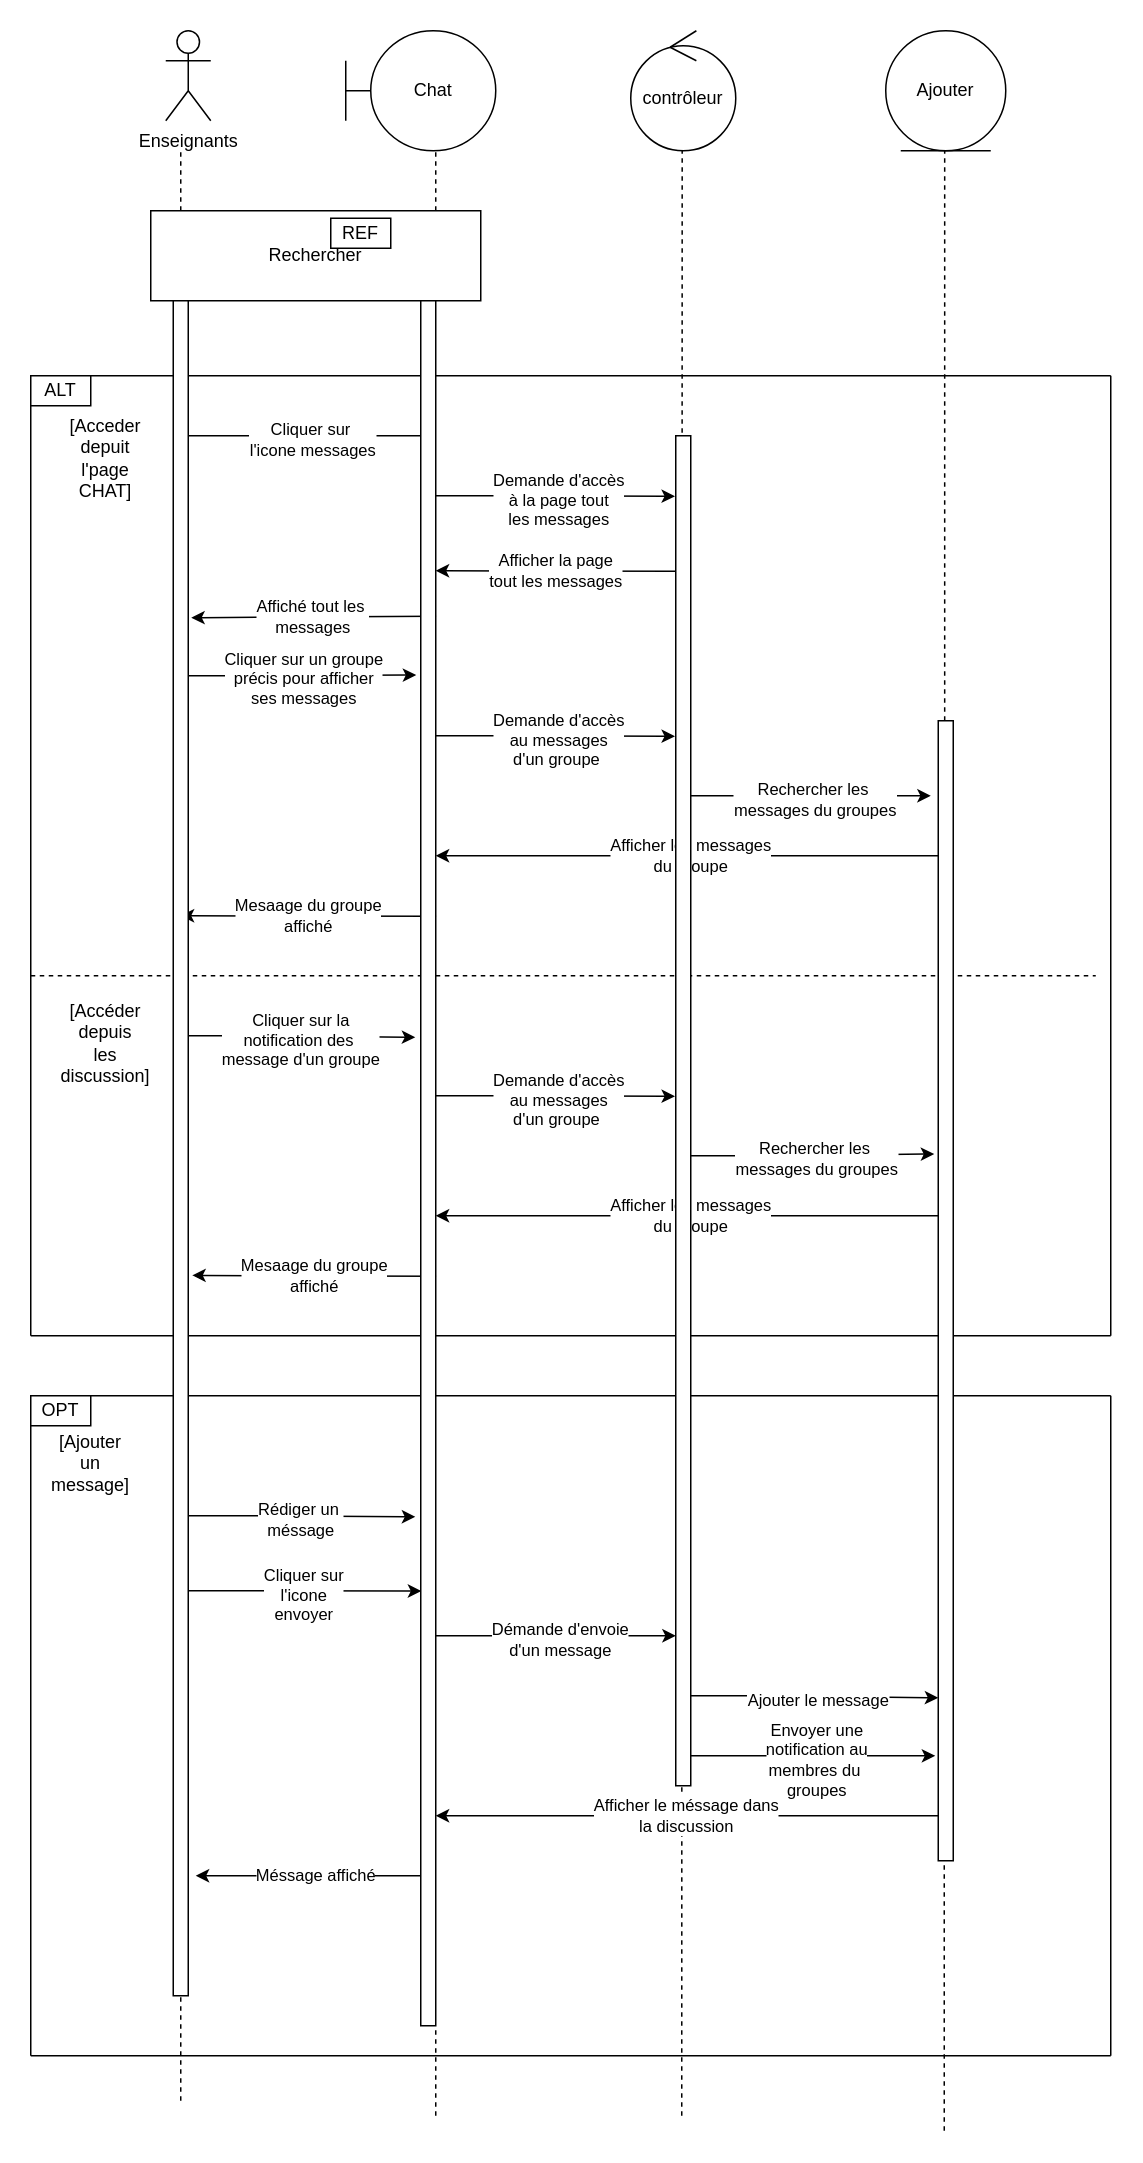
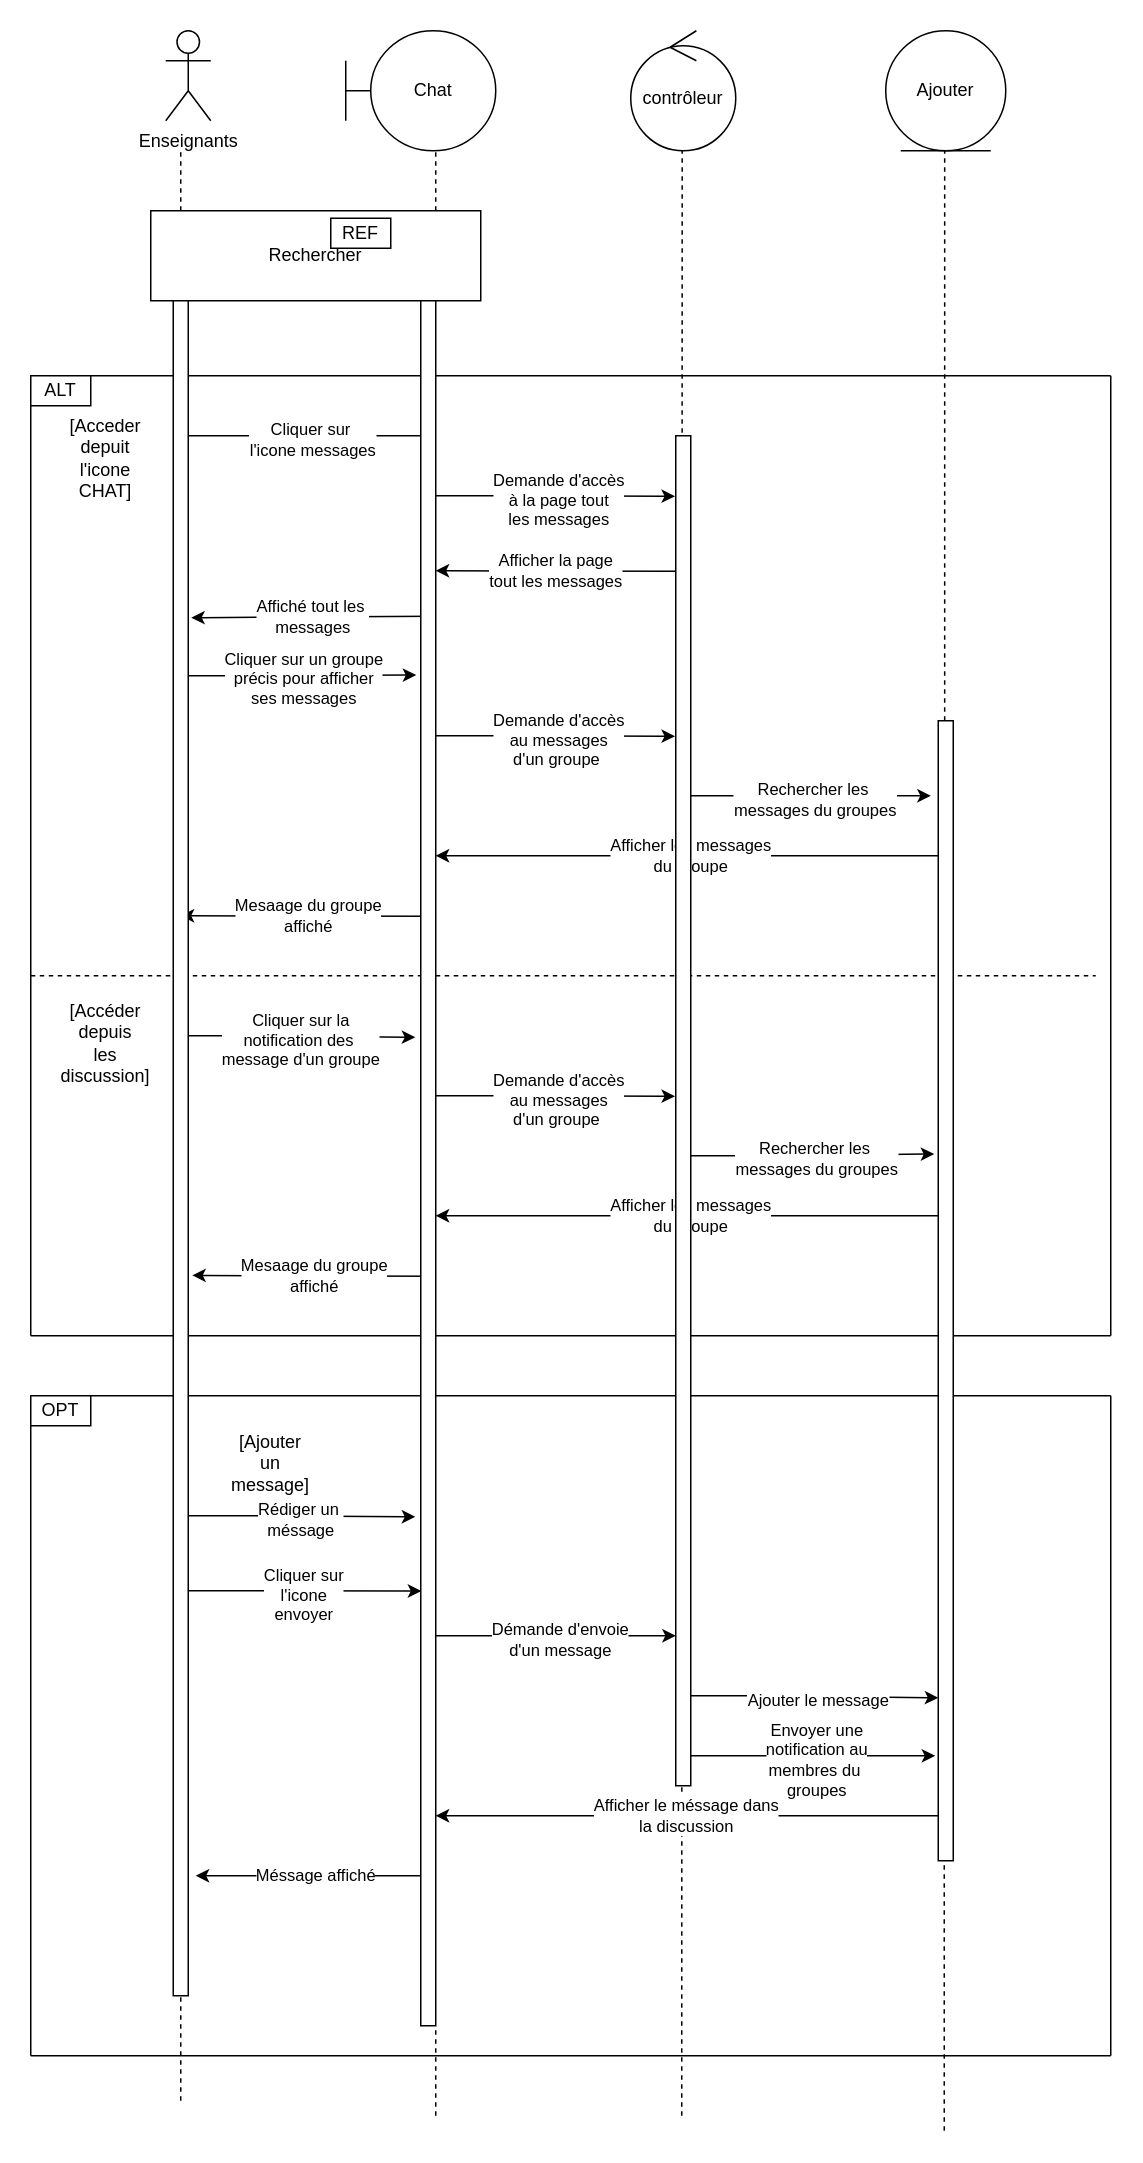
(106, 458) -> (106, 458)
(91, 1463) -> (271, 1463)
